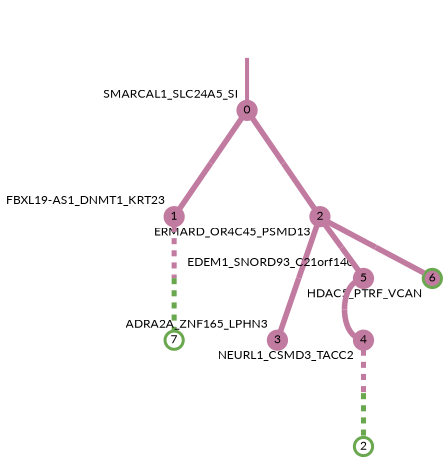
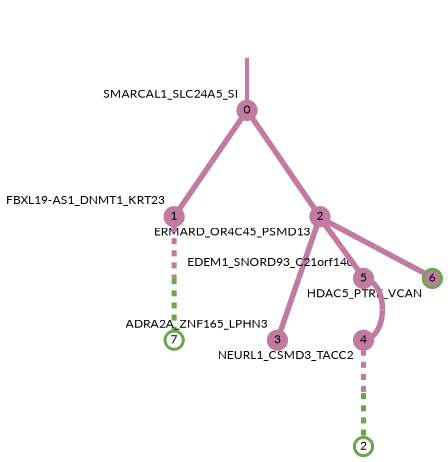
(345, 309) -> (382, 310)
